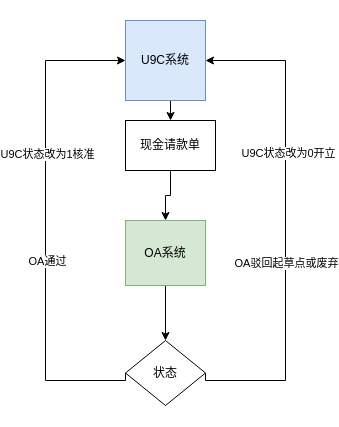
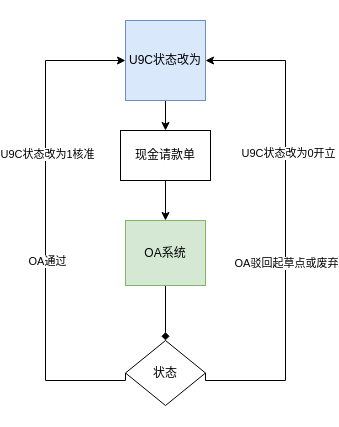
(166, 61) -> (166, 61)
(171, 146) -> (166, 156)
(166, 332) -> (166, 331)
